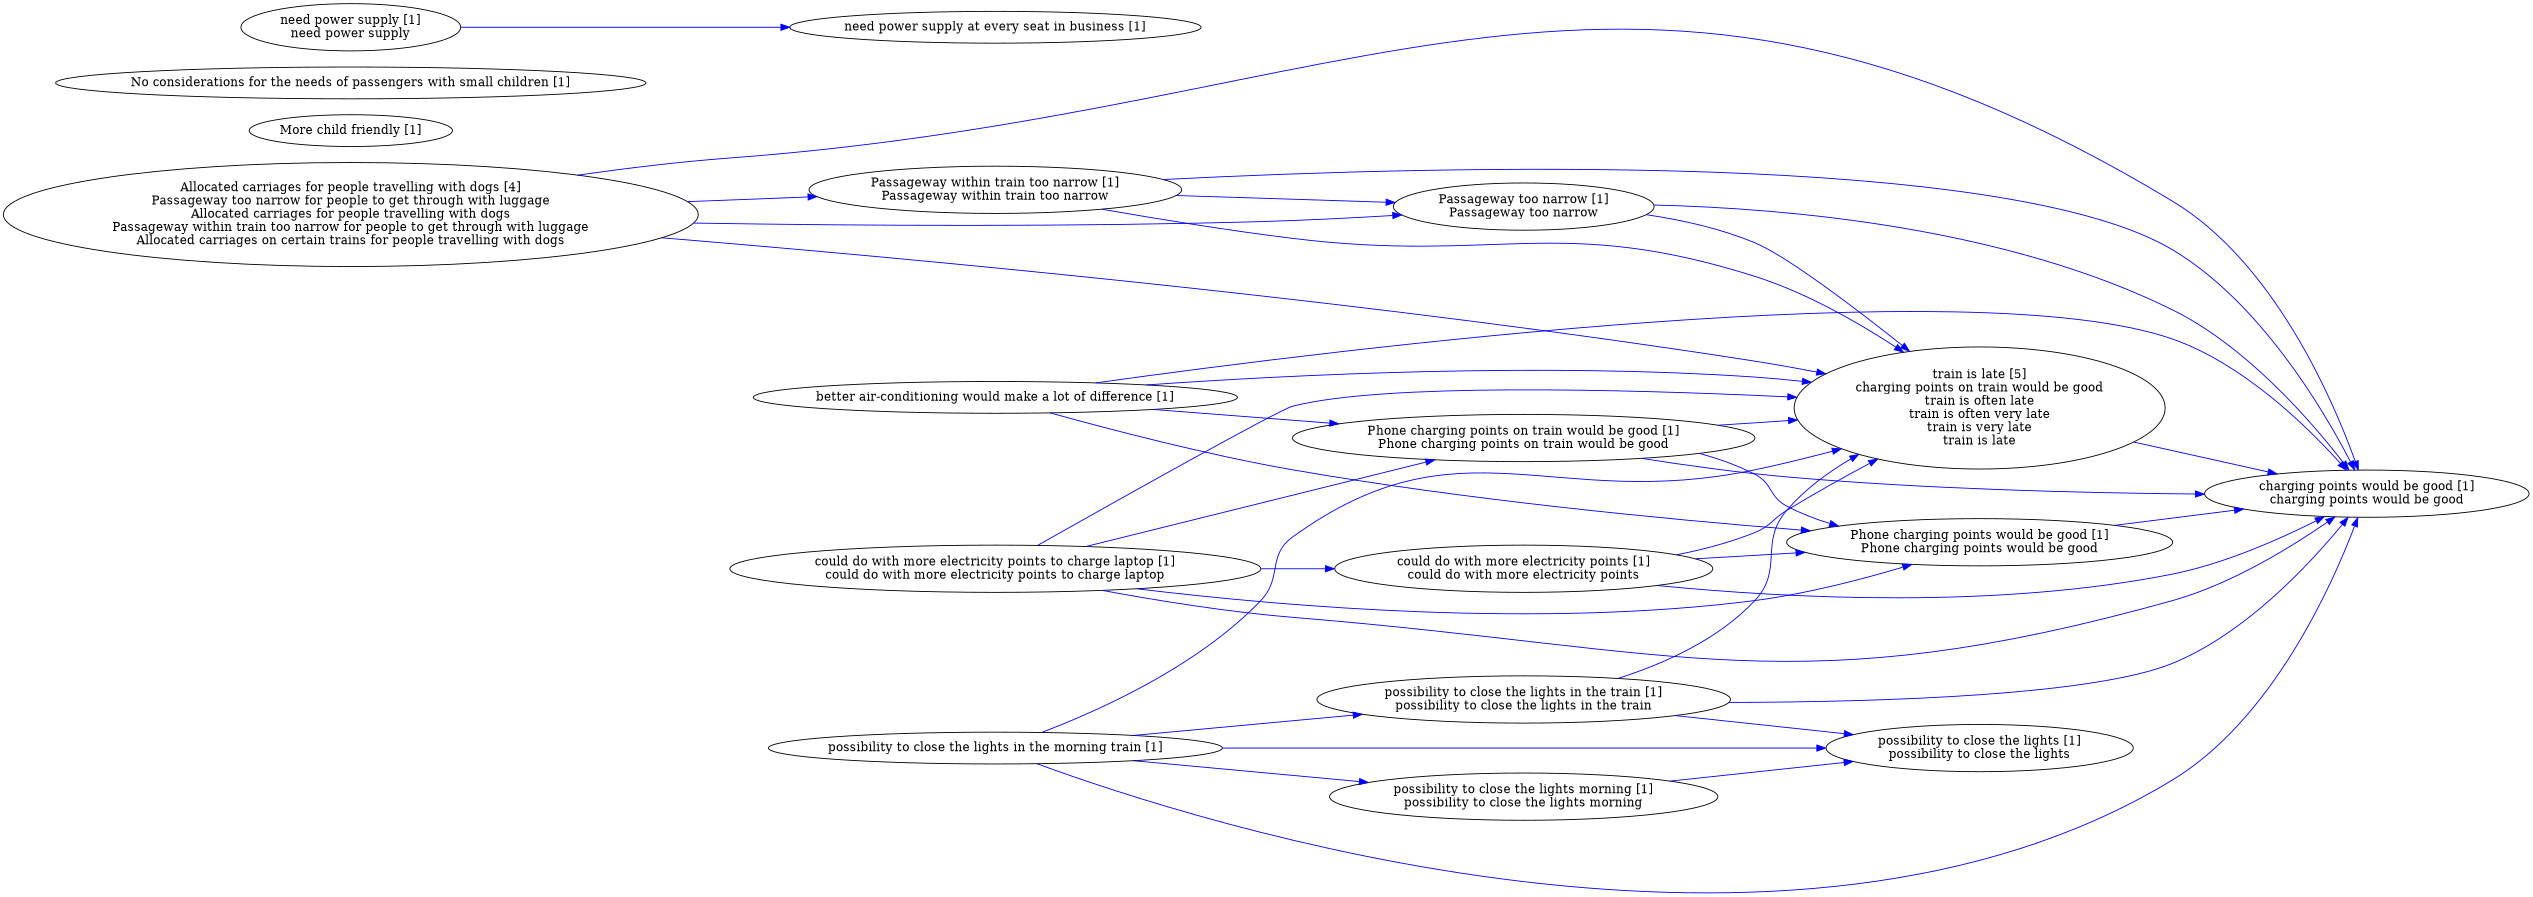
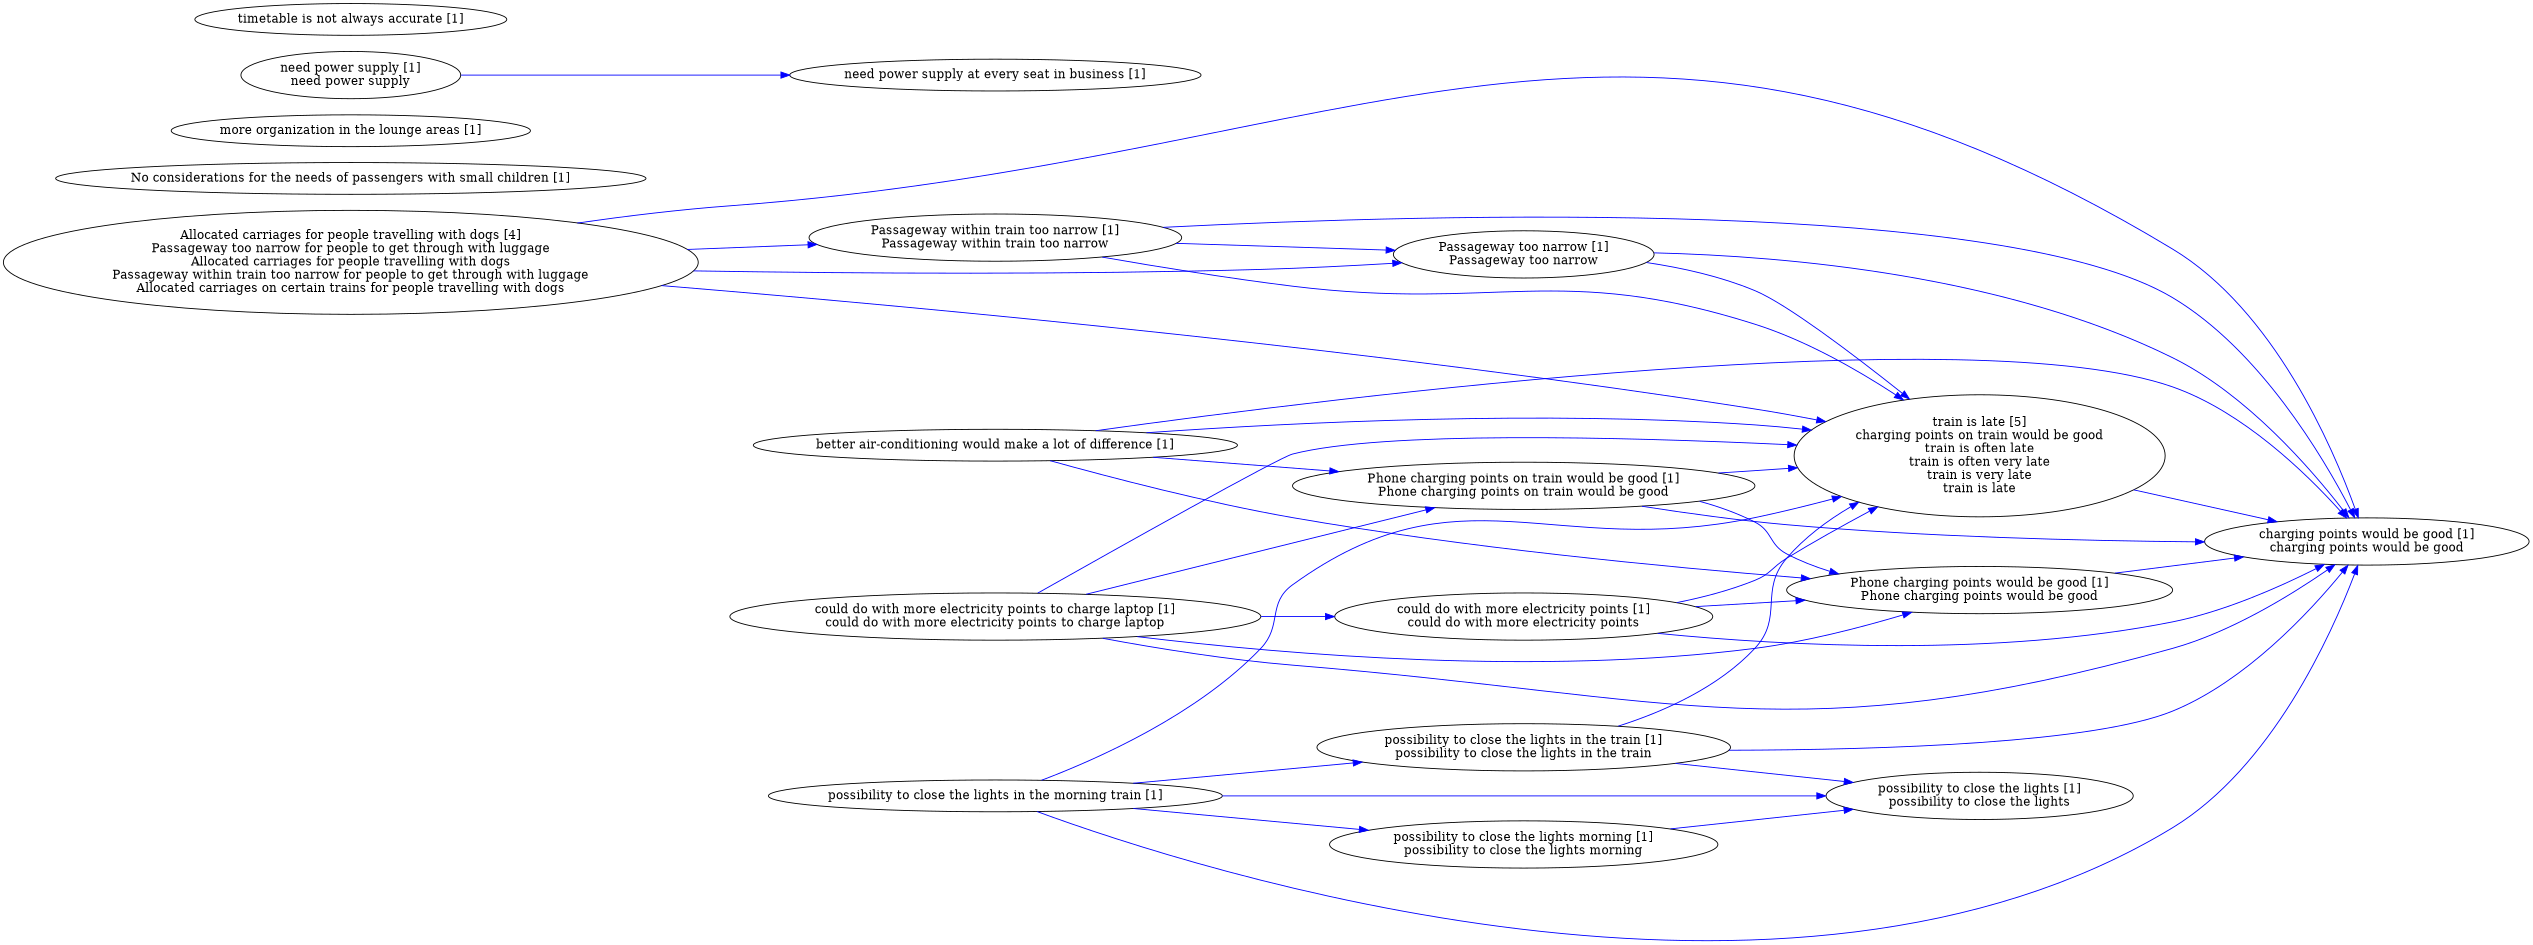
none -> (351, 19)
(351, 131) -> none
none -> (351, 131)
